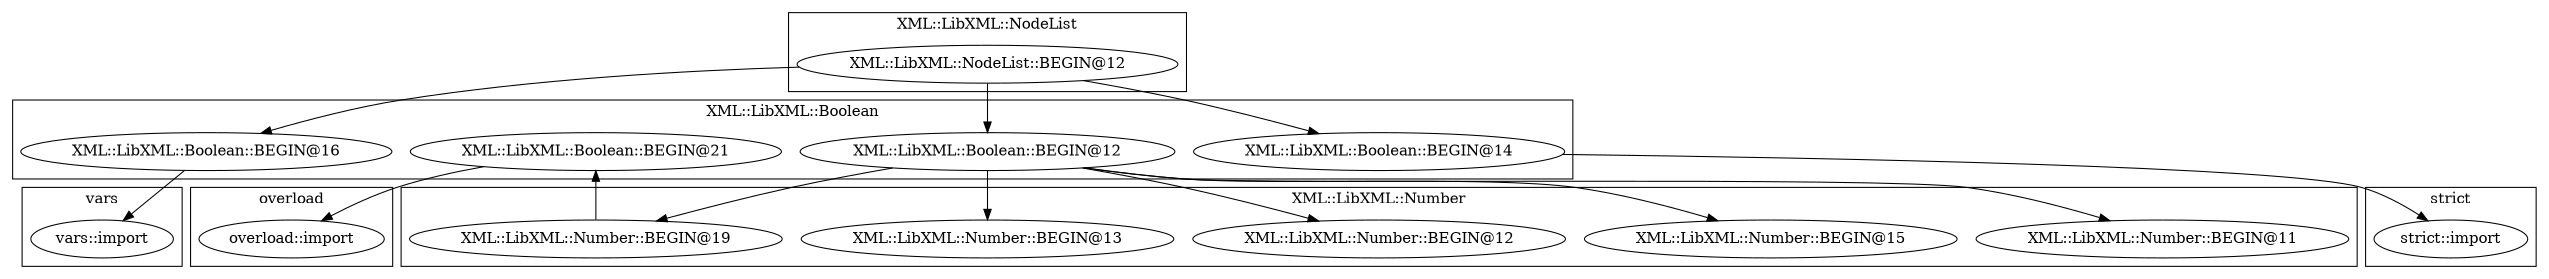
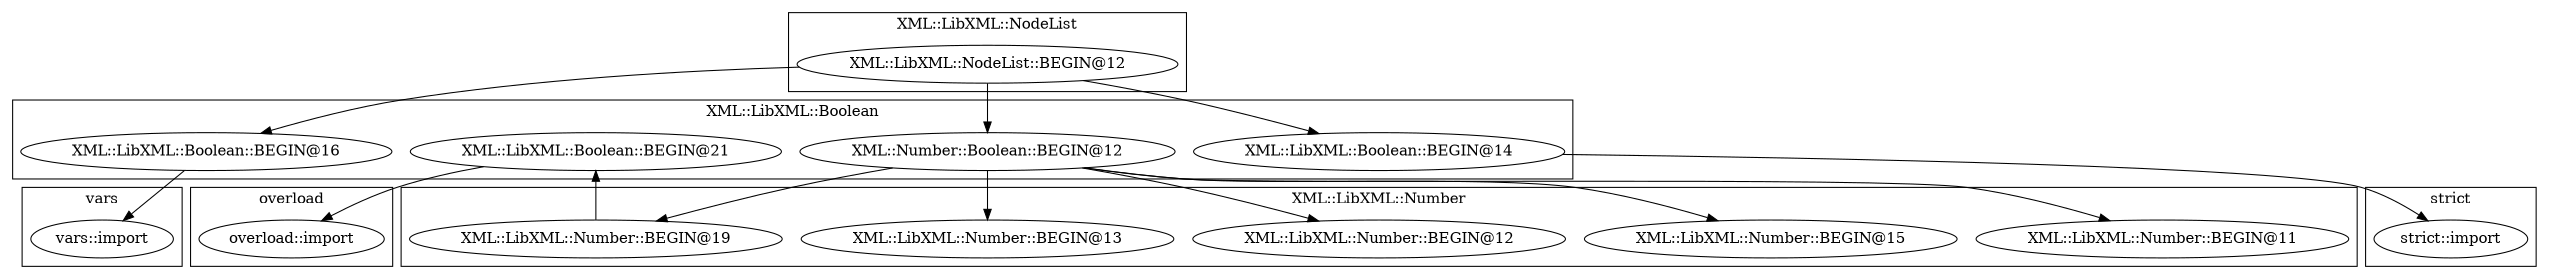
(988, 152) -> (988, 152)
